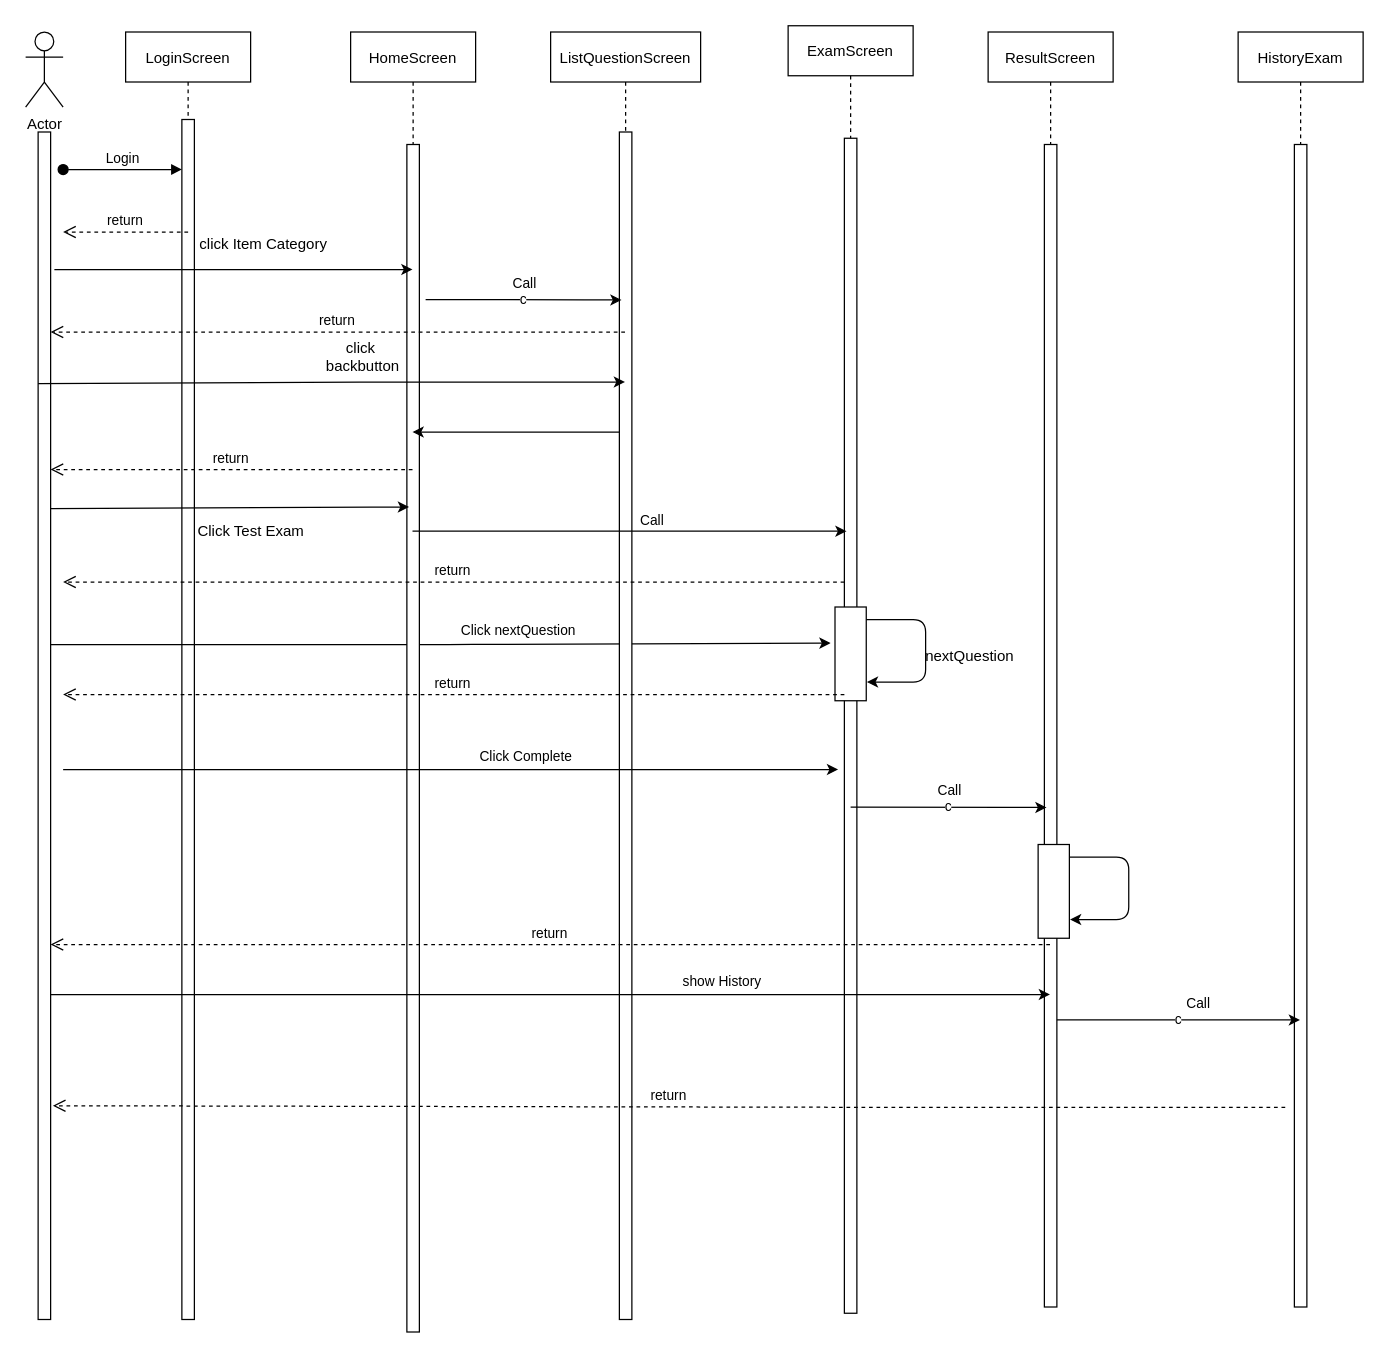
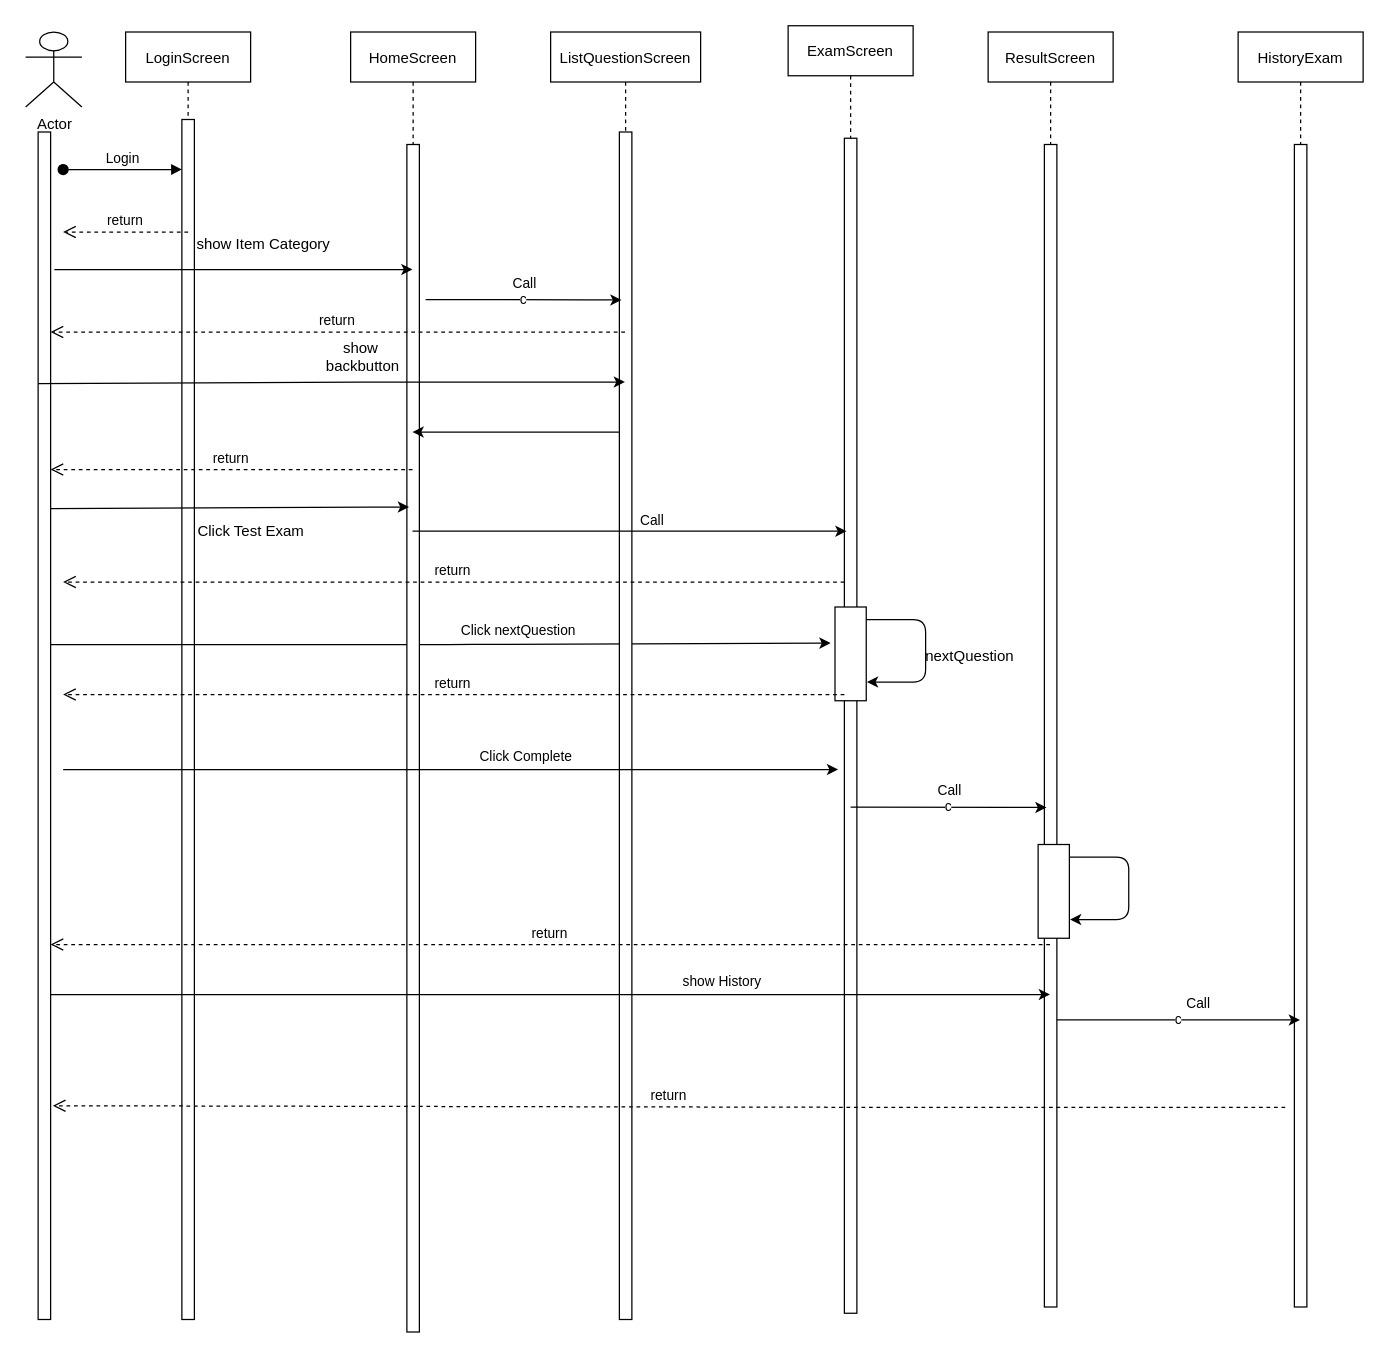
(44, 69) -> (54, 69)
(264, 244) -> (264, 244)
(363, 357) -> (363, 357)
